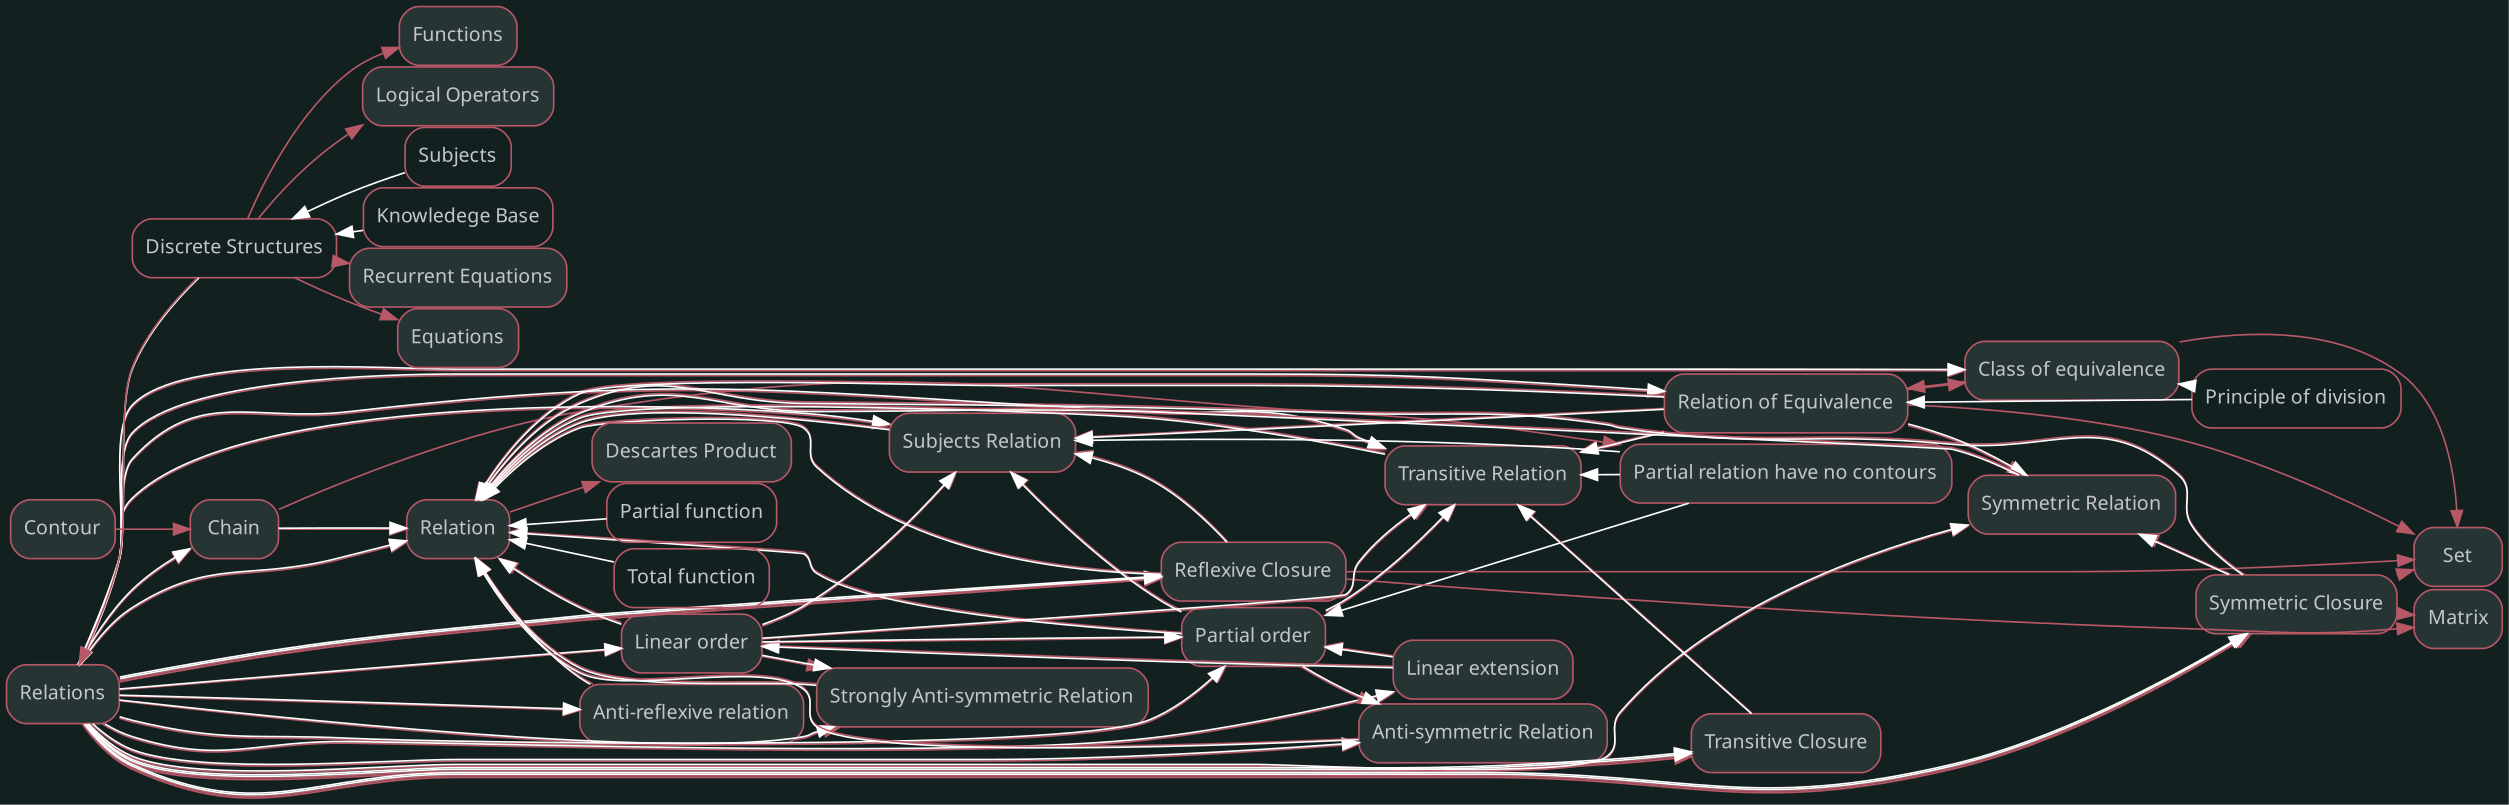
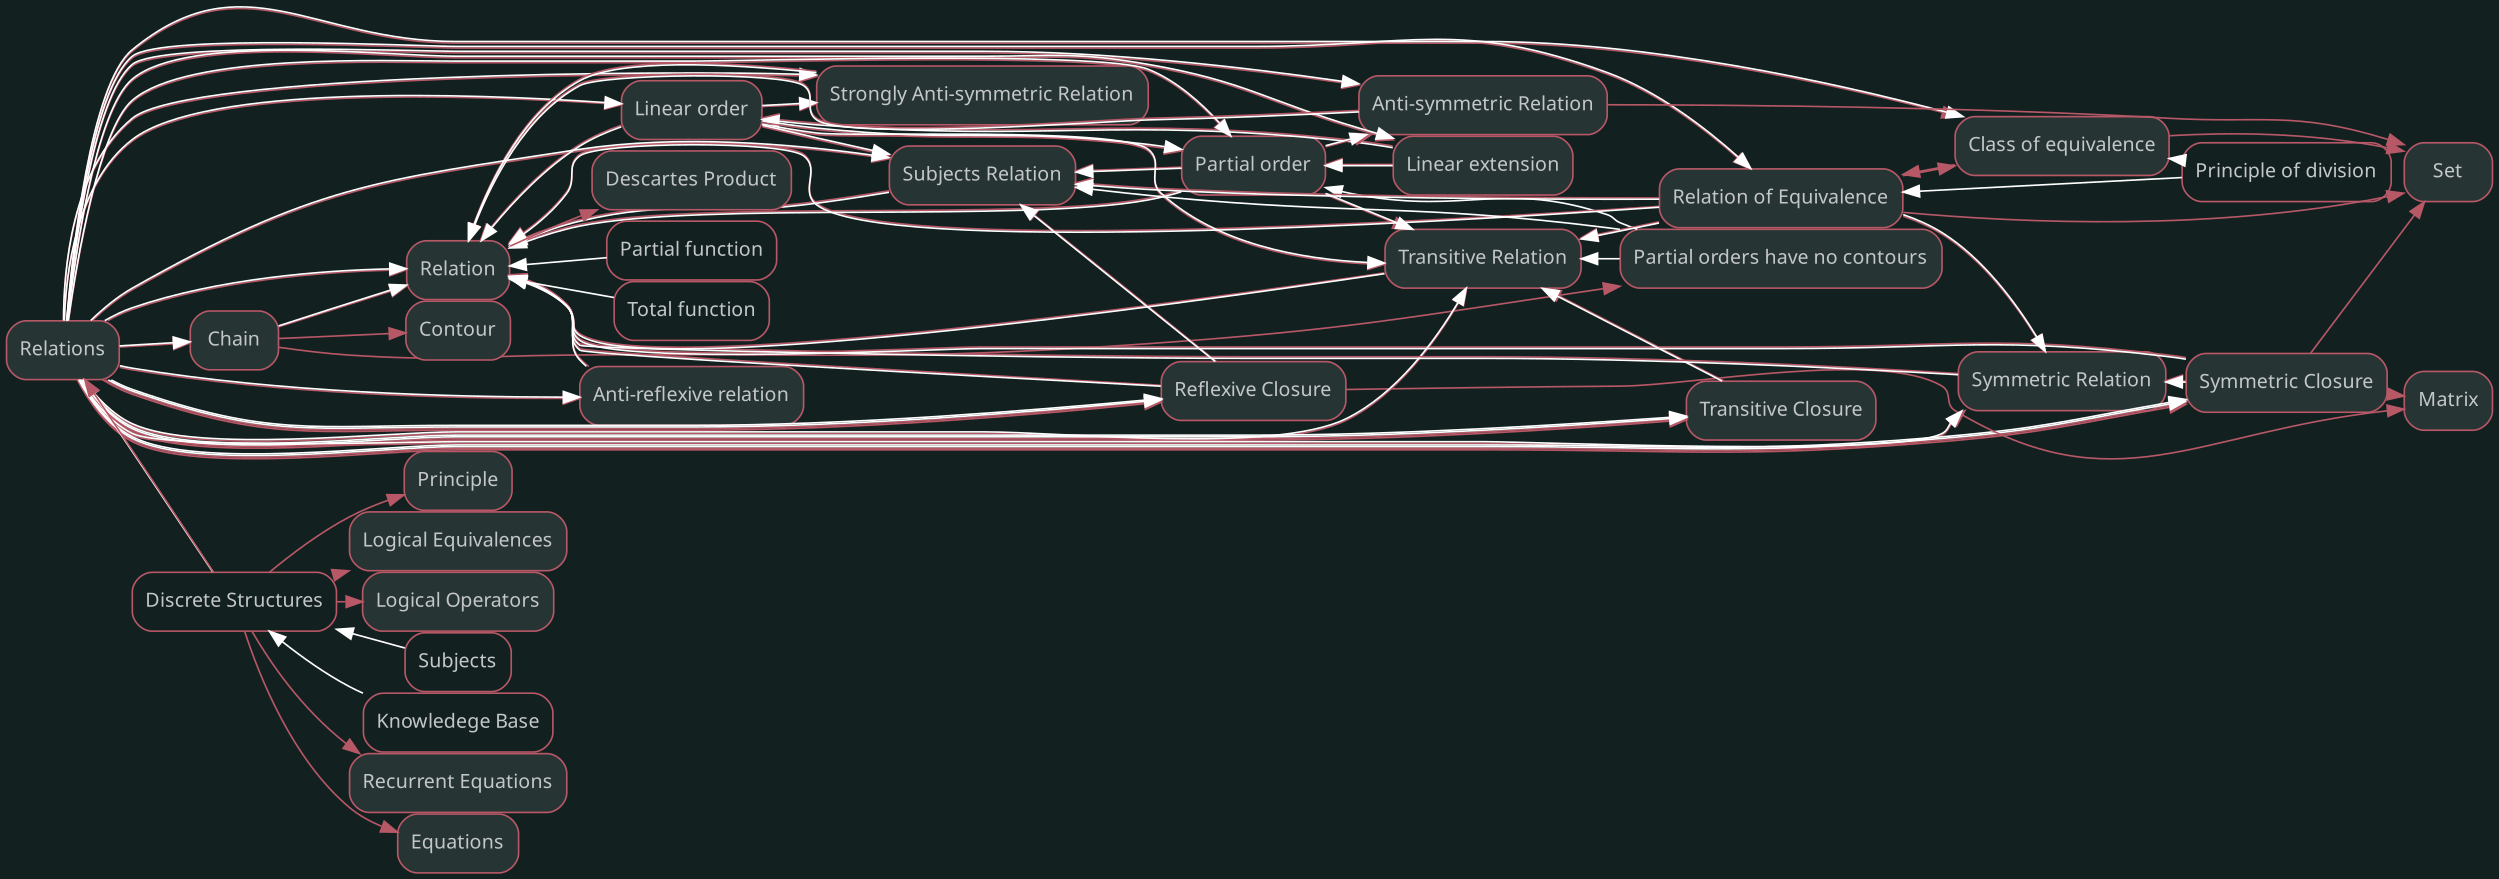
(458, 36) -> (458, 481)
(1786, 474) -> (1781, 259)
(144, 529) -> (334, 336)
none -> (458, 541)
(1872, 572) -> (1999, 111)
